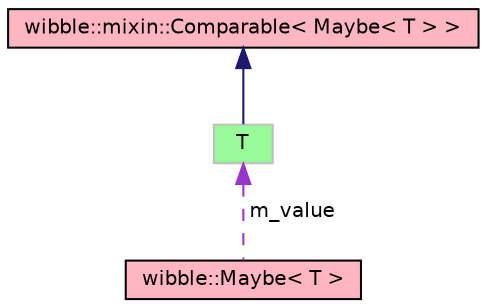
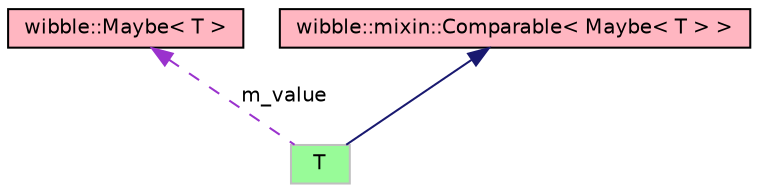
(243, 222) -> (232, 102)
